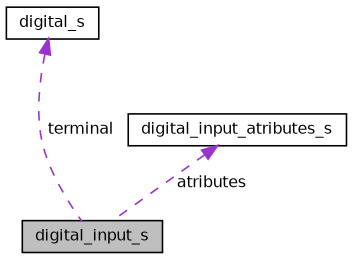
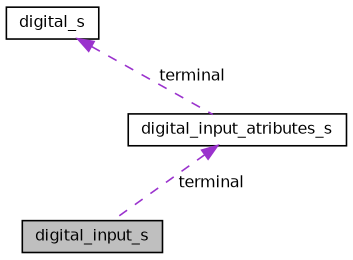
(42, 142) -> (152, 81)
(209, 183) -> (209, 183)
